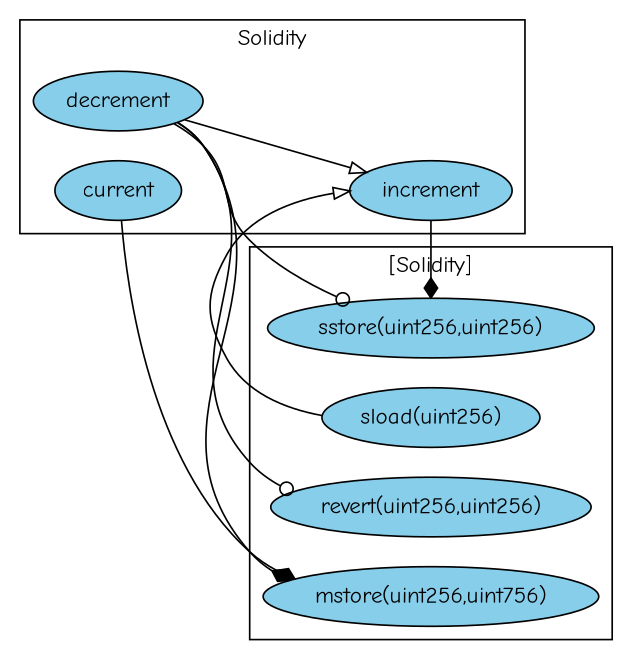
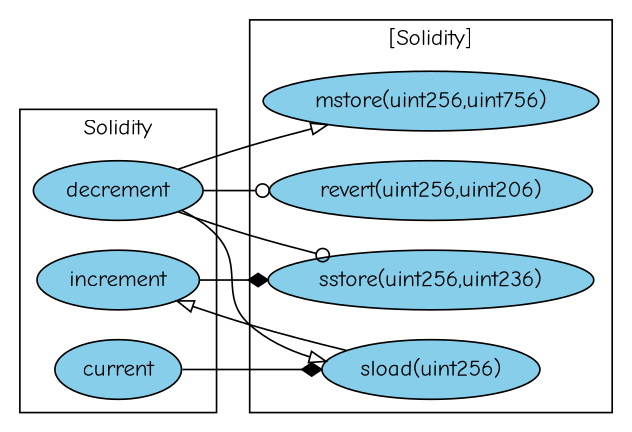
(268, 144) -> (233, 294)
(431, 328) -> (431, 280)
(209, 408) -> (238, 149)
(163, 413) -> (239, 369)
(431, 507) -> (431, 191)
